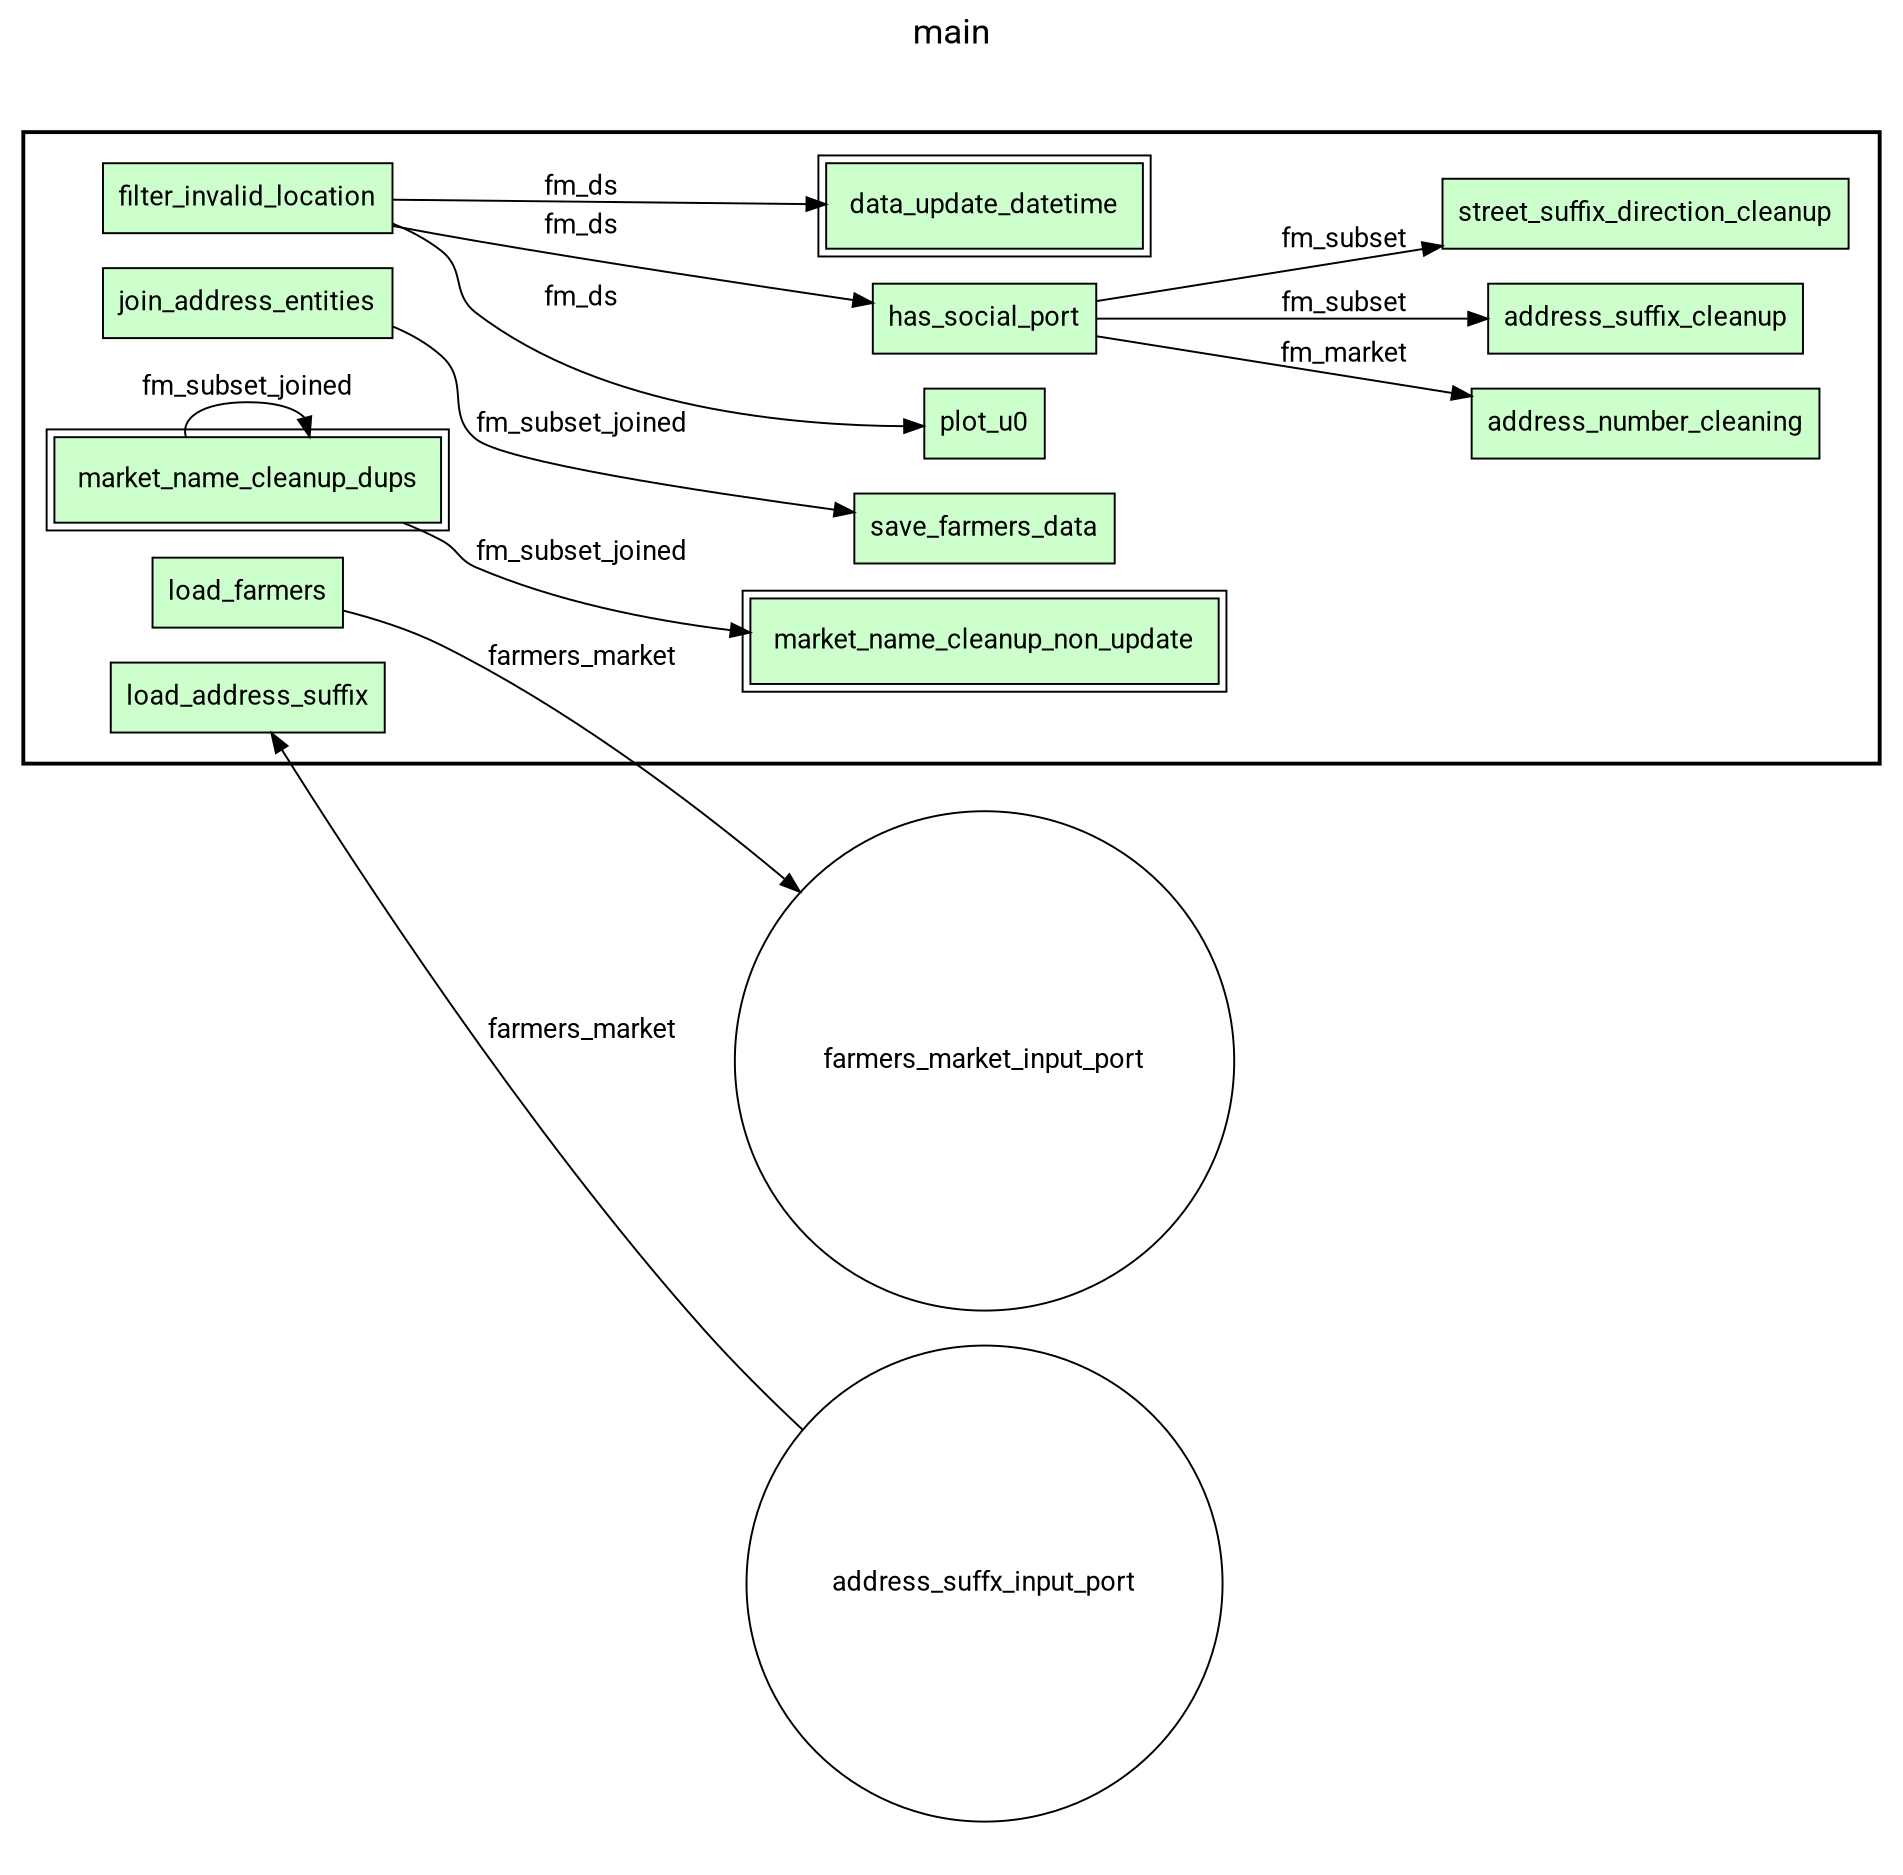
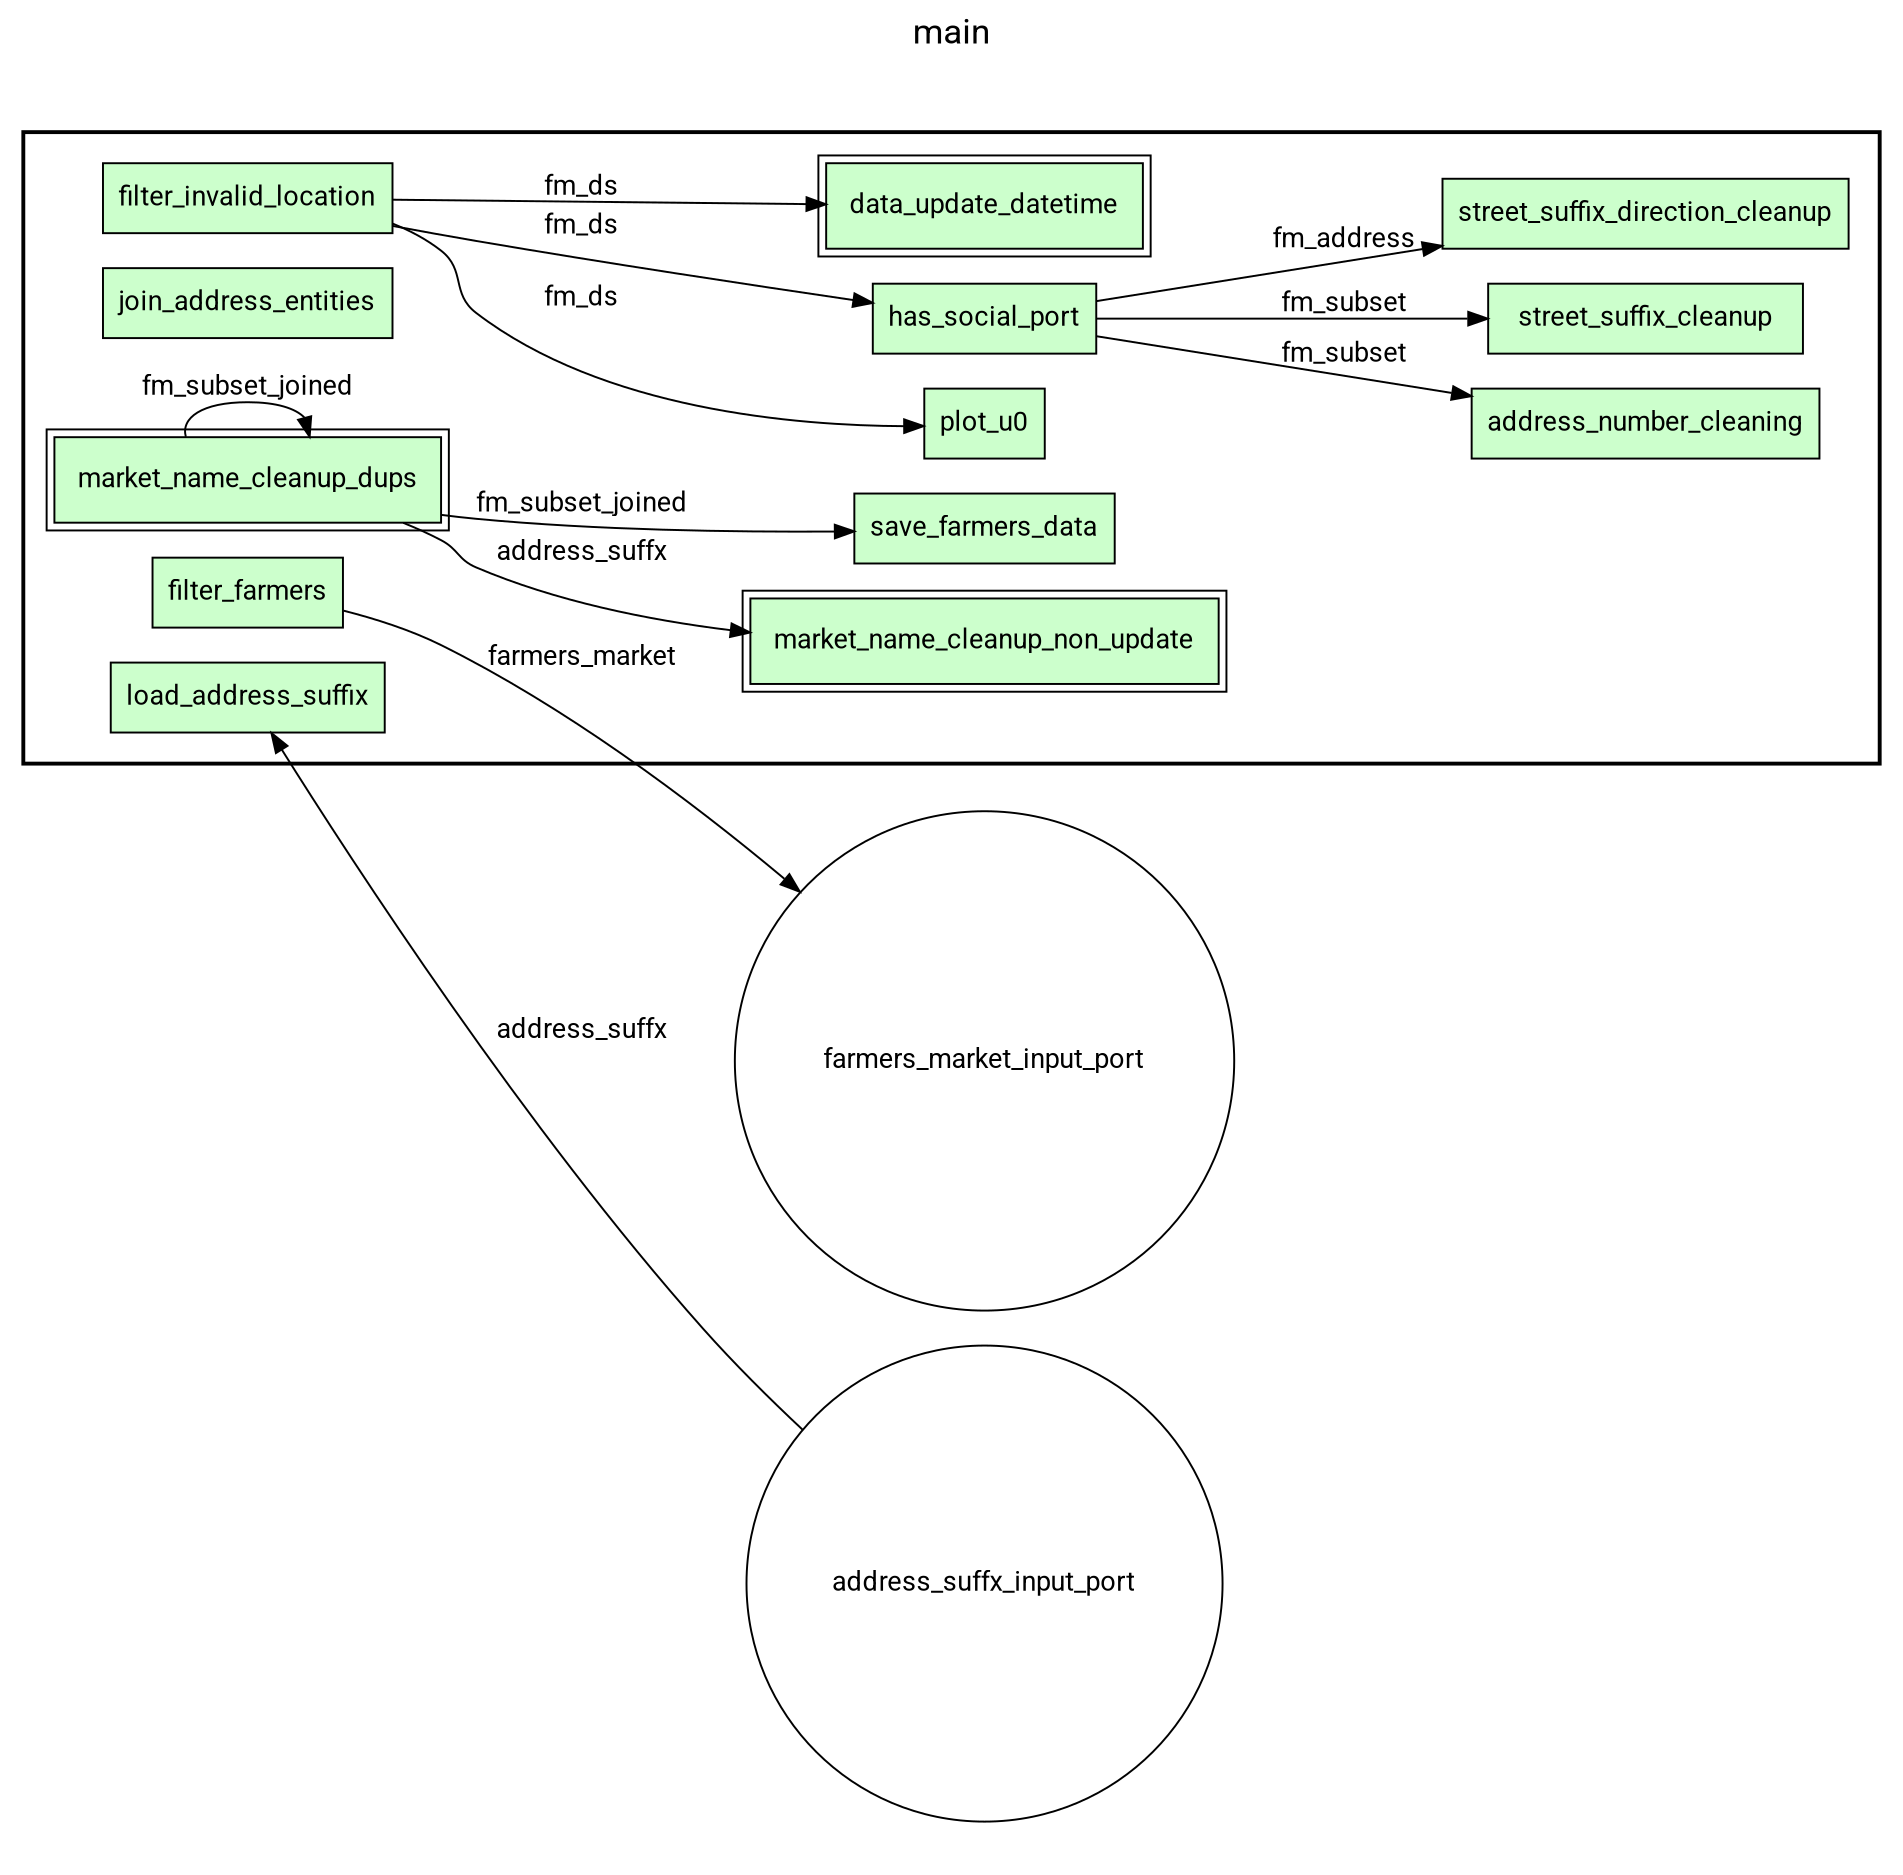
(1344, 240) -> (1344, 240)
(1646, 319) -> (1646, 319)
(1344, 355) -> (1344, 355)
(579, 469) -> (638, 529)
(582, 553) -> (582, 553)
(248, 593) -> (248, 593)
(582, 1031) -> (582, 1031)
